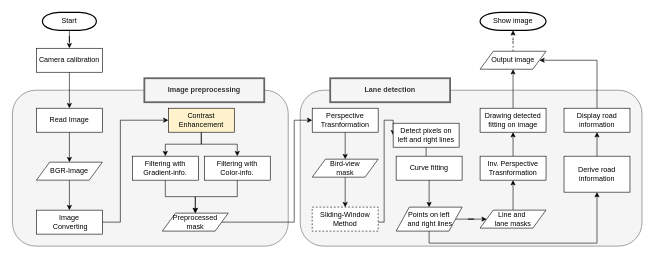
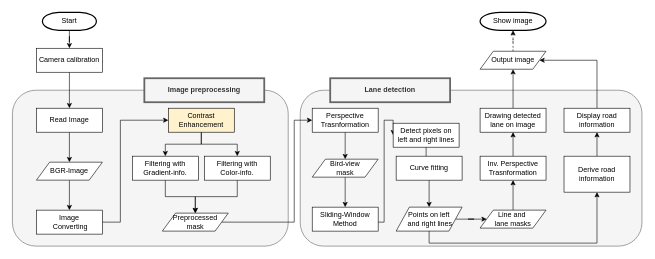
(513, 120) -> (513, 120)
(345, 219) -> (345, 219)
